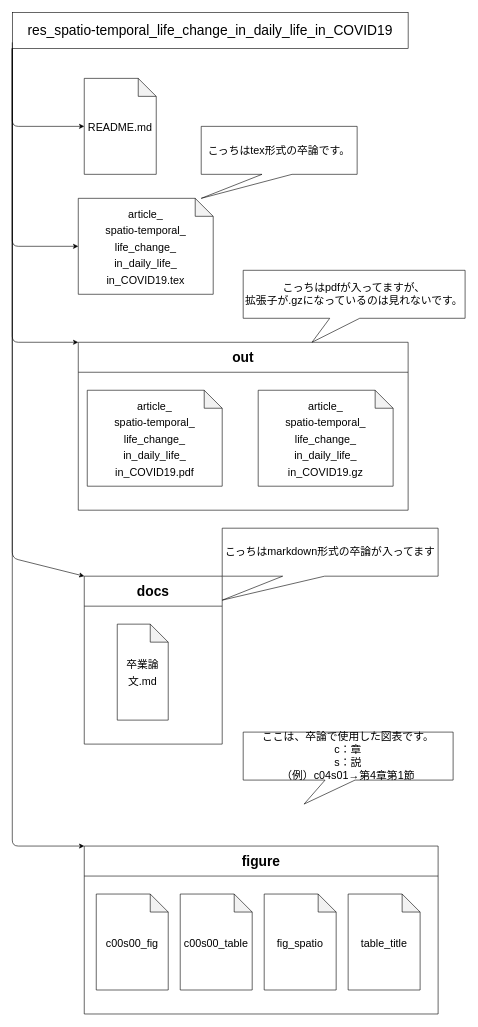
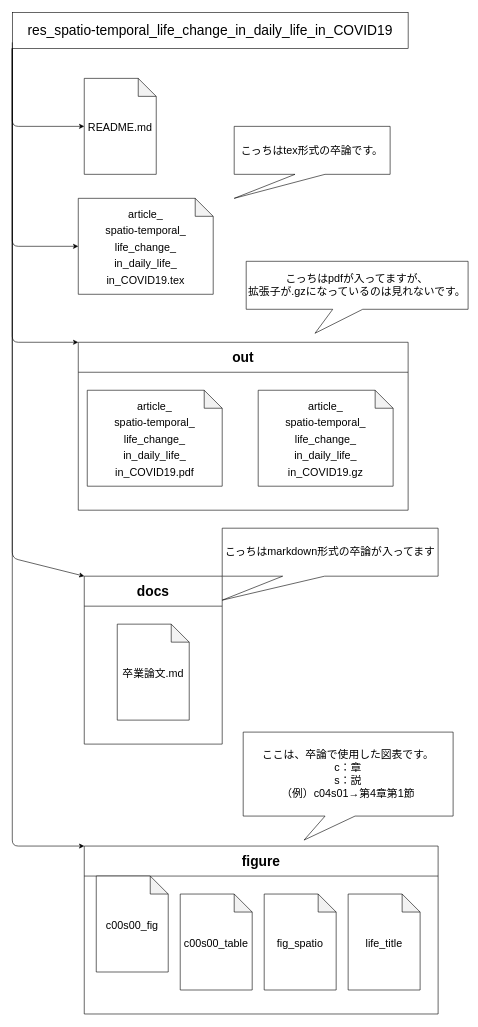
(279, 162) -> (312, 162)
(354, 306) -> (357, 297)
(143, 672) -> (153, 672)
(348, 768) -> (348, 786)
(132, 942) -> (132, 924)
(384, 942) -> (384, 942)
